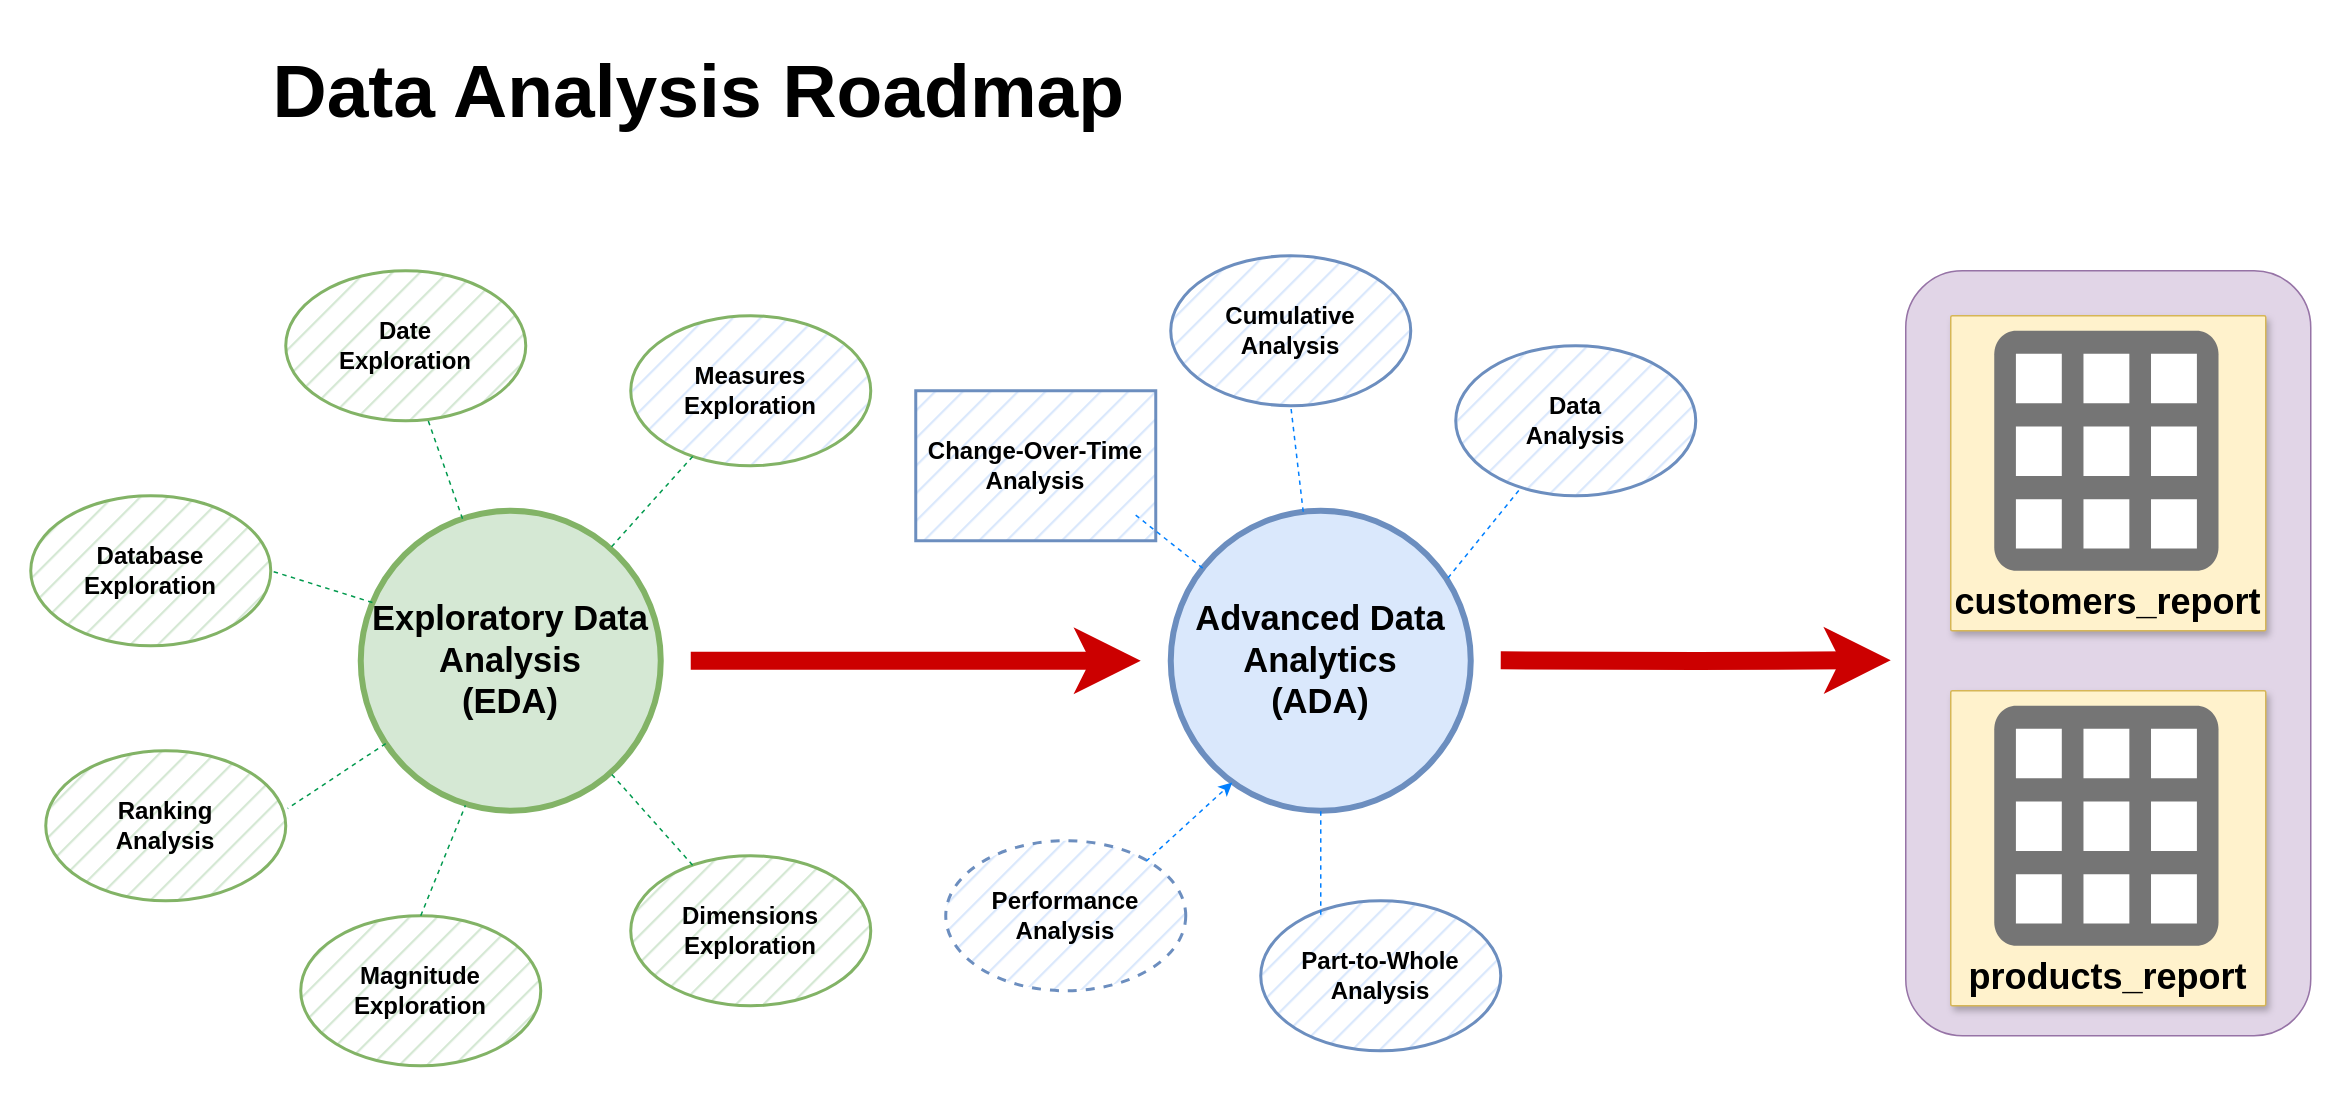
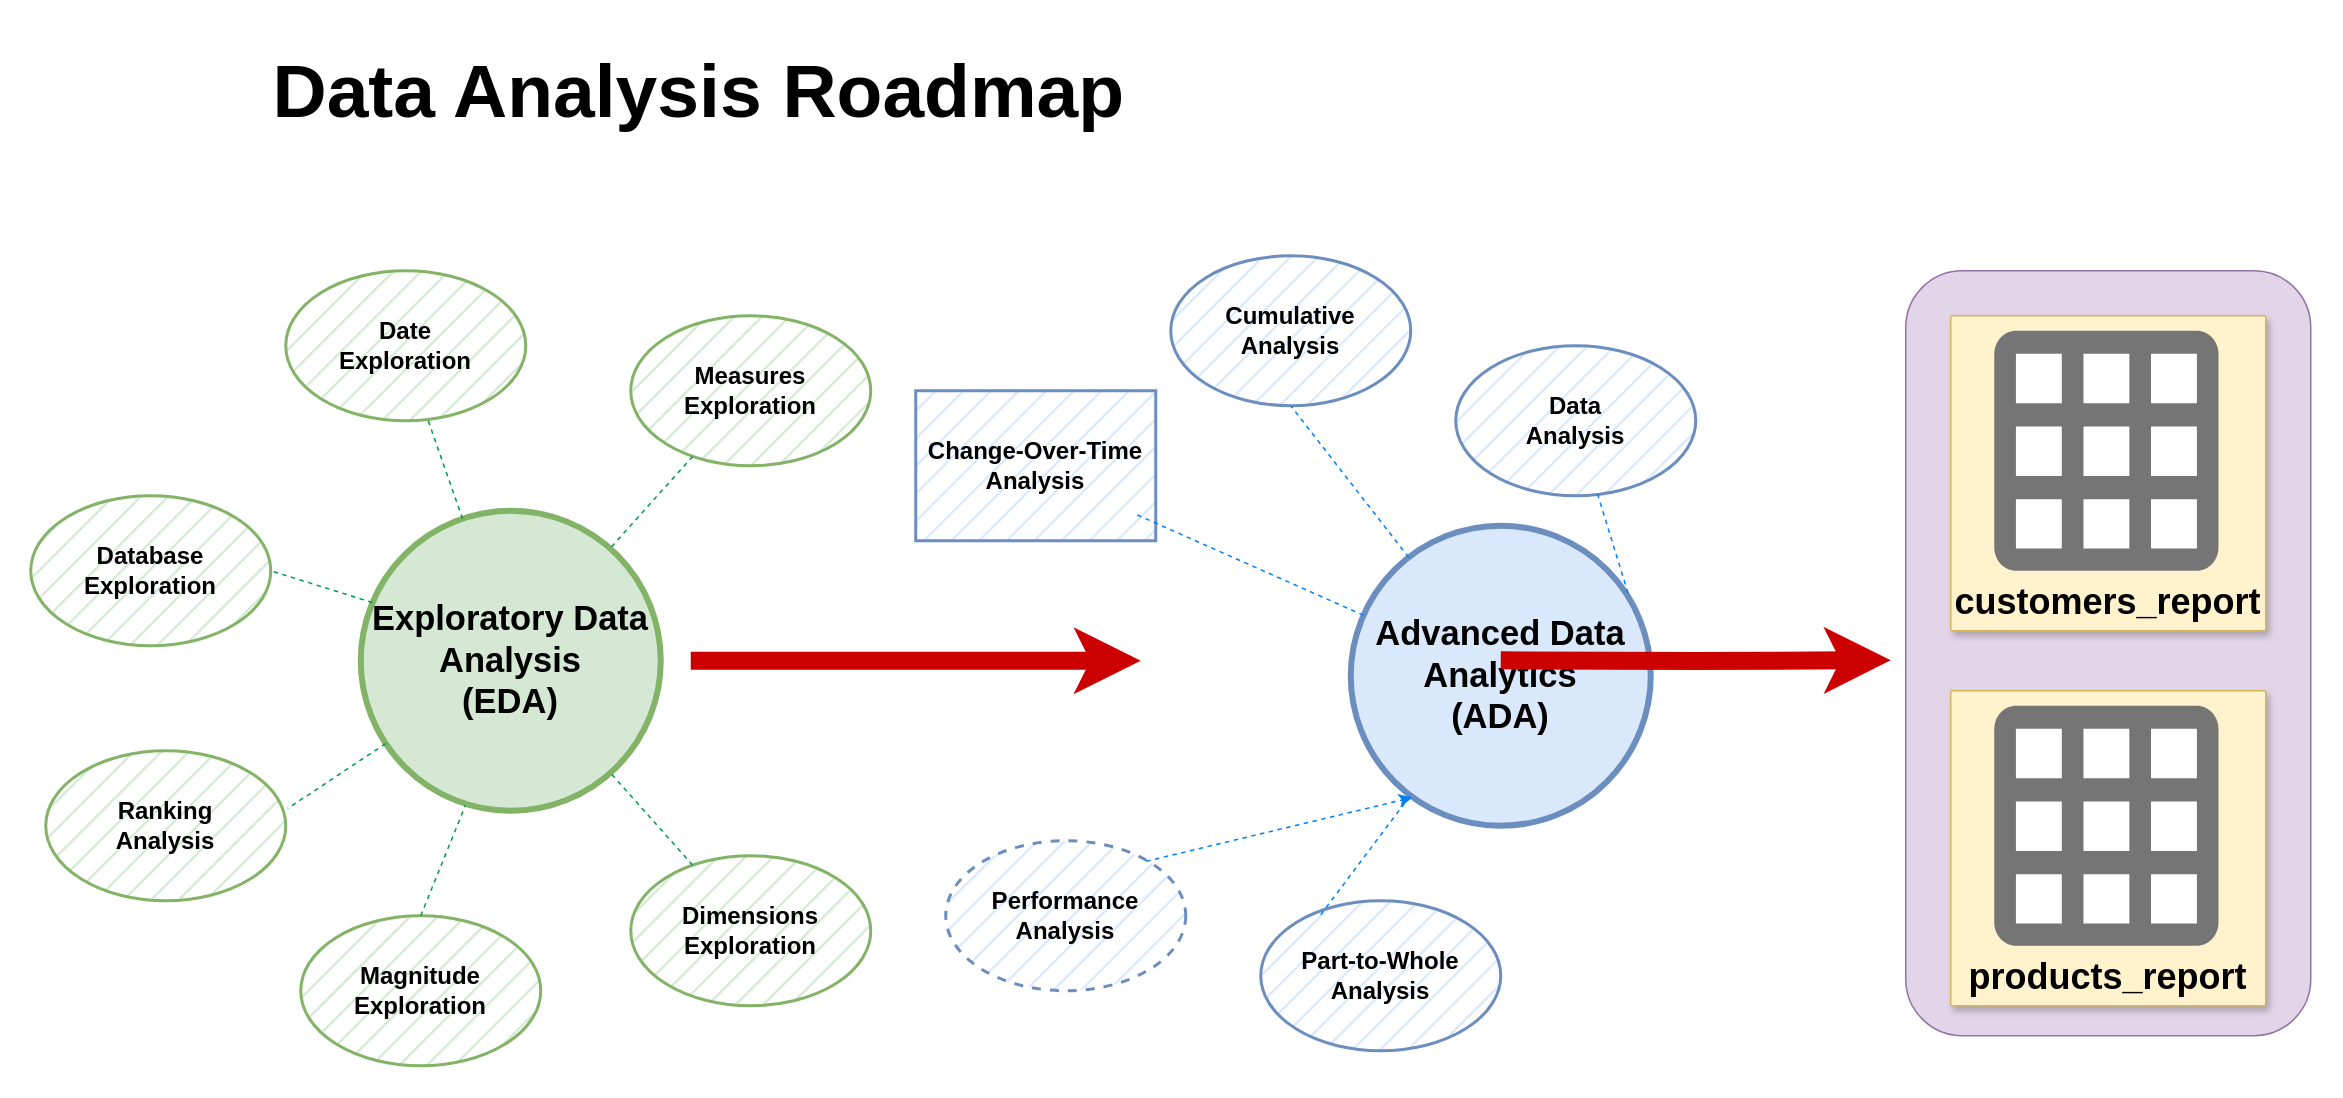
(751, 391) -> (751, 391)
(1321, 661) -> (1501, 676)
